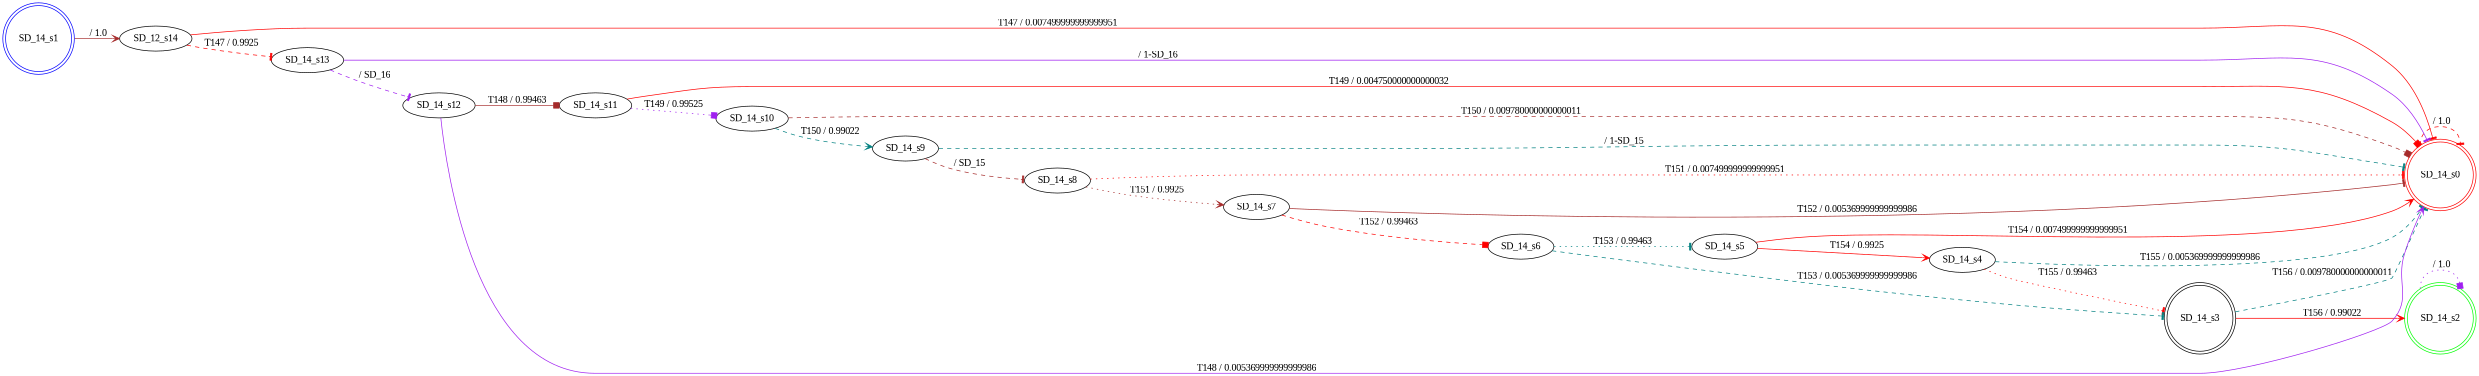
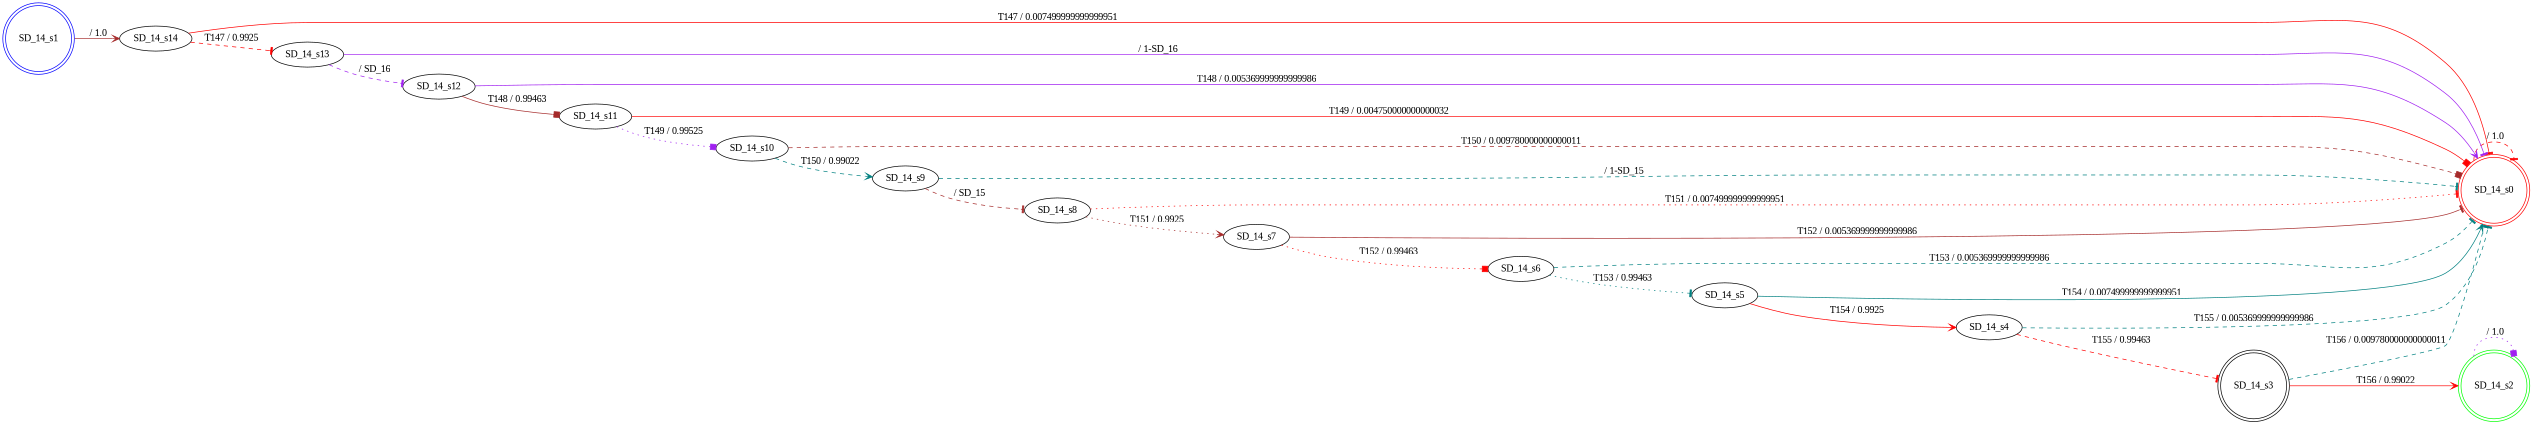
(156, 39) -> (156, 39)
(1381, 235) -> (1380, 264)
(2084, 237) -> (2130, 299)
(1856, 289) -> (2018, 263)
(2072, 292) -> (2116, 358)
